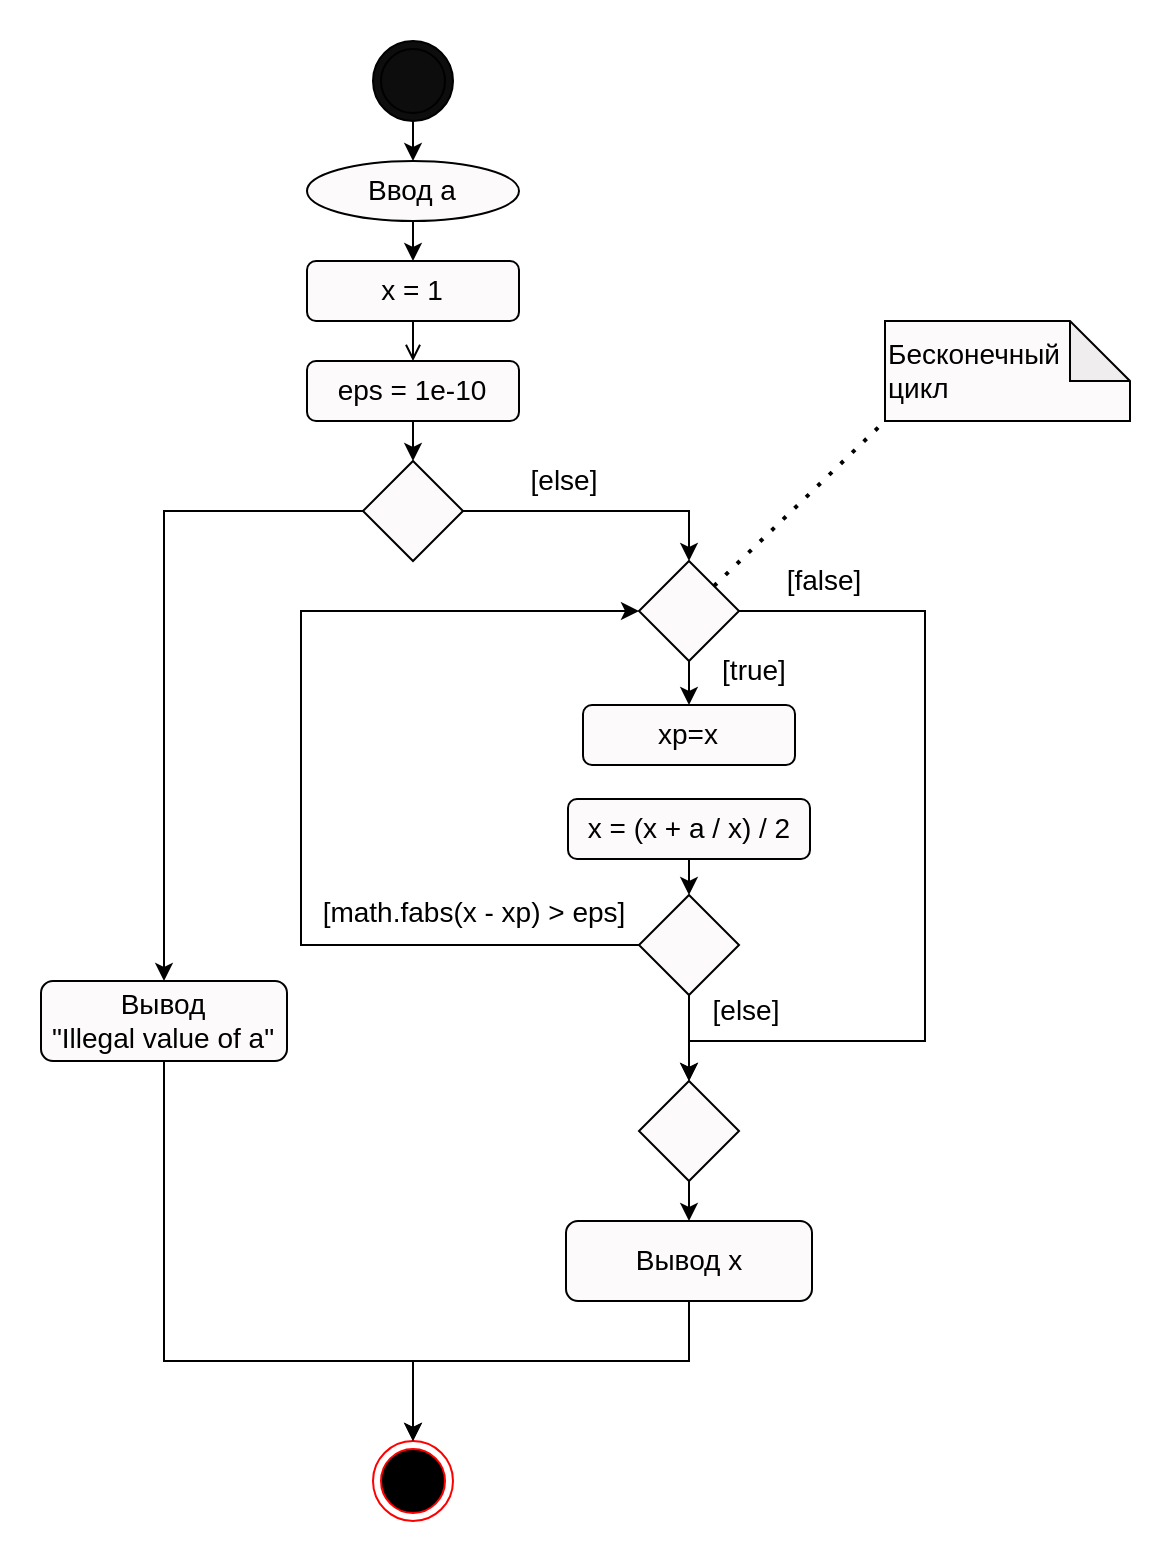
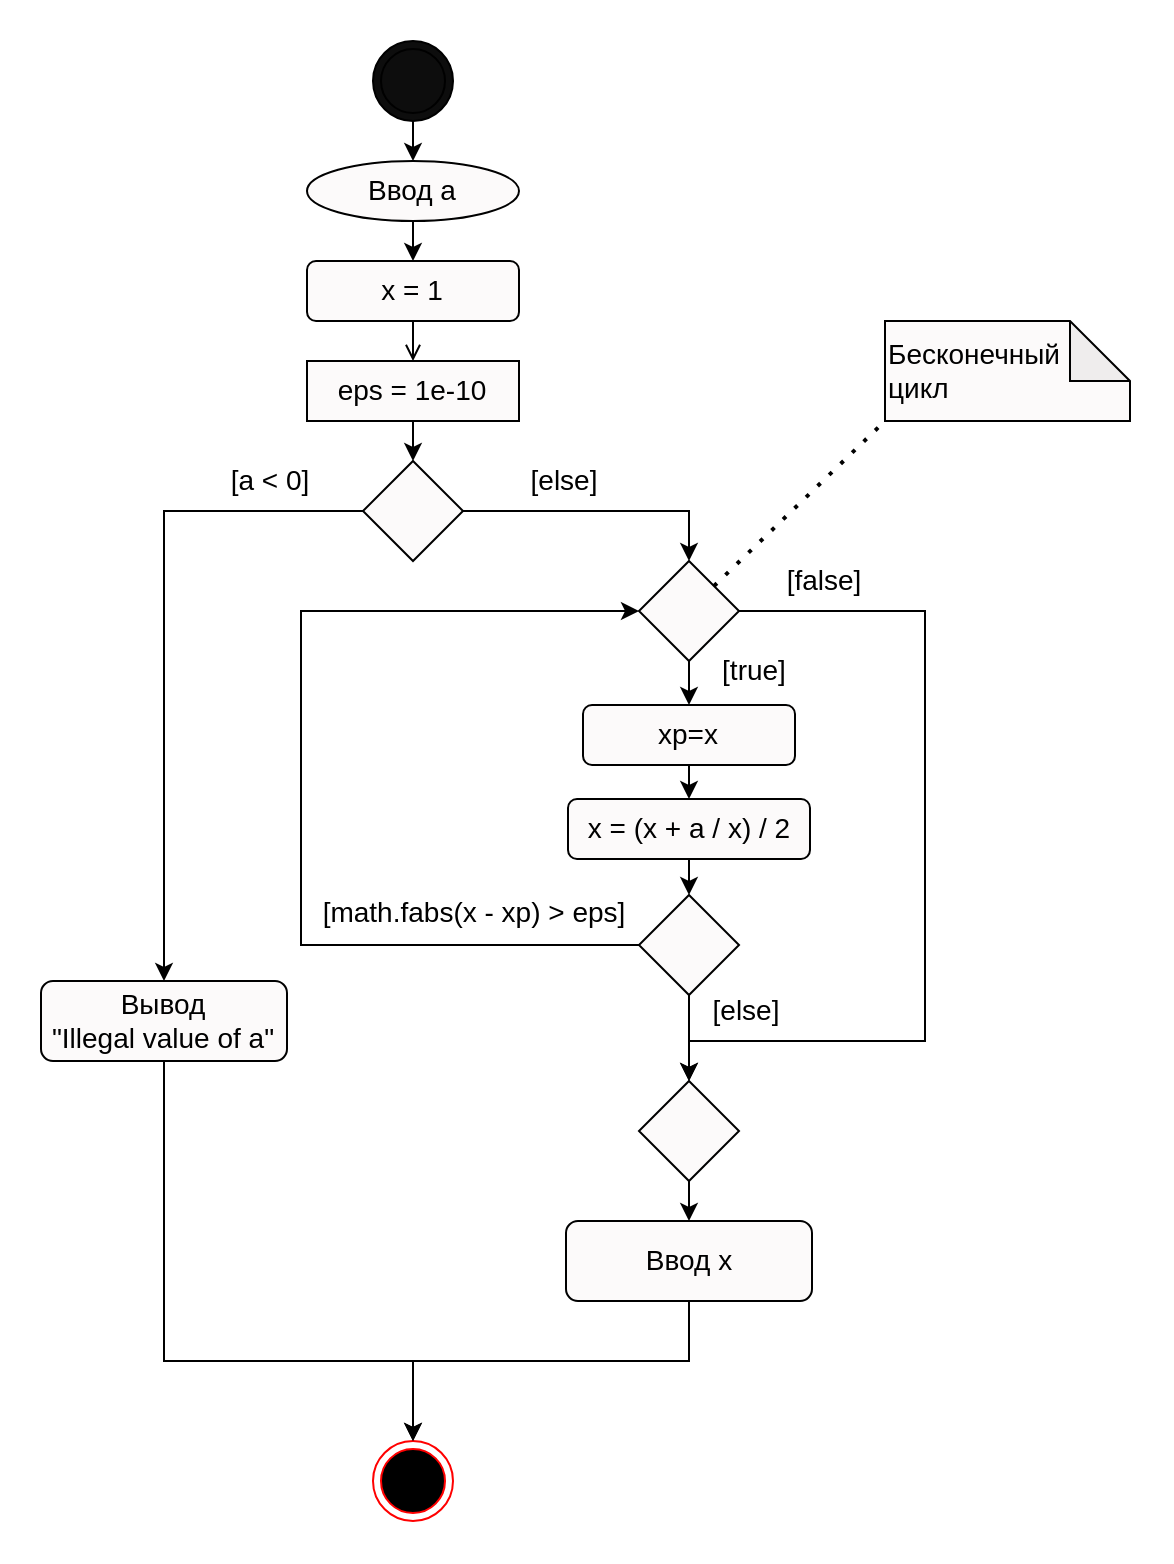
(413, 391) -> (413, 391)
none -> (271, 481)
none -> (689, 775)
(690, 1261) -> (690, 1261)
